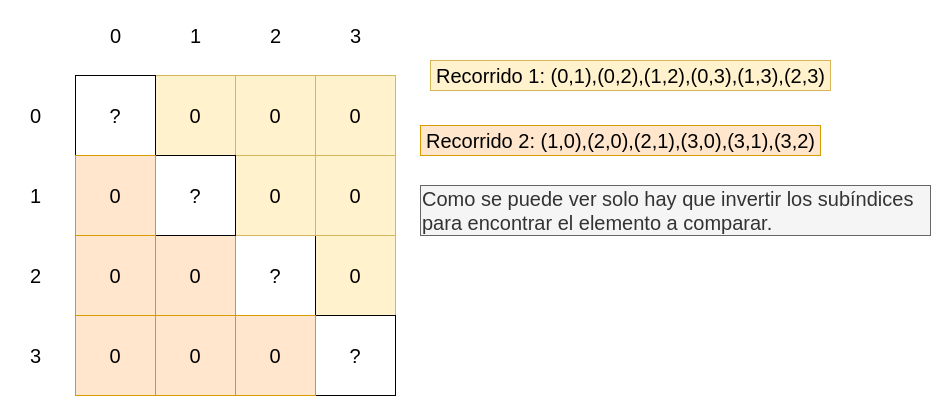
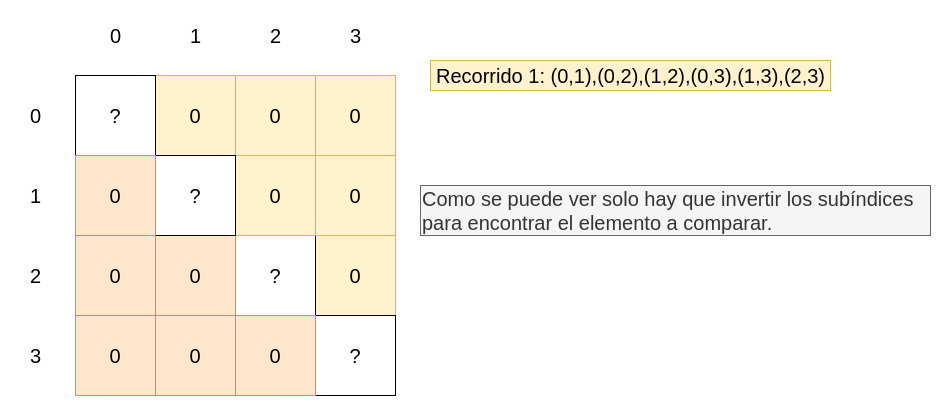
(621, 141) -> none
